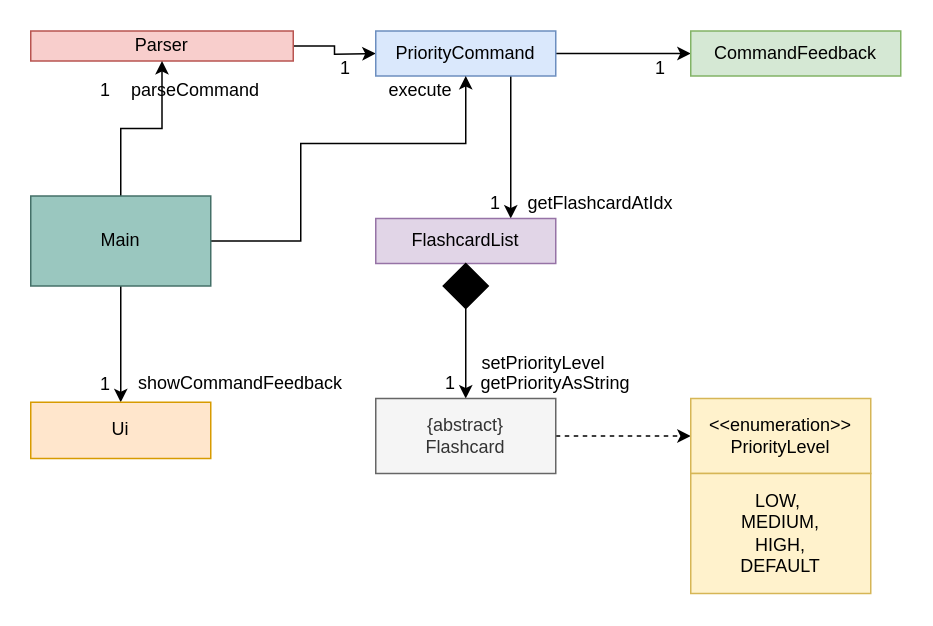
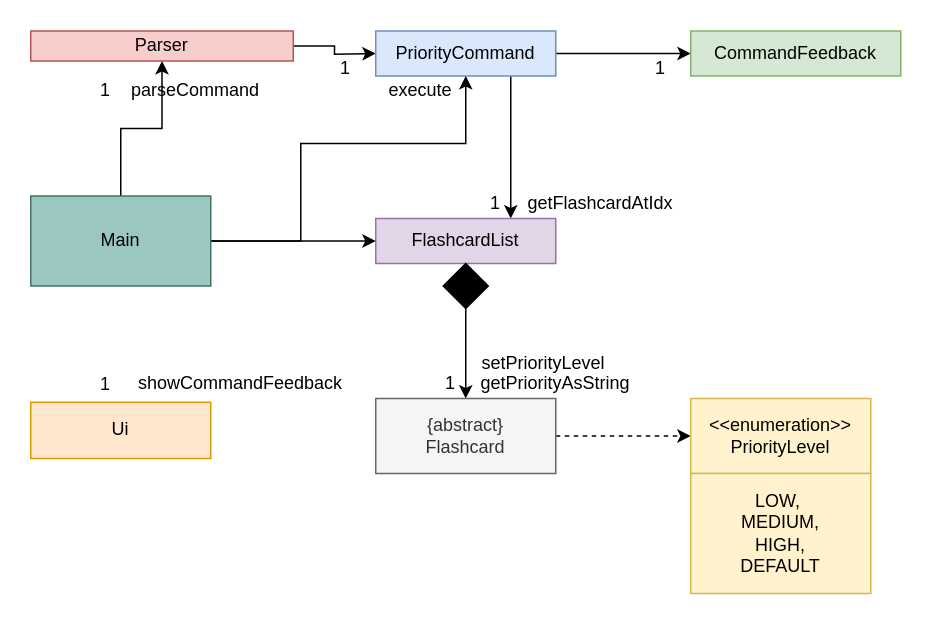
(121, 339) -> (333, 241)
